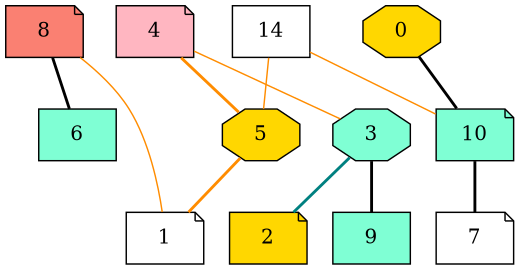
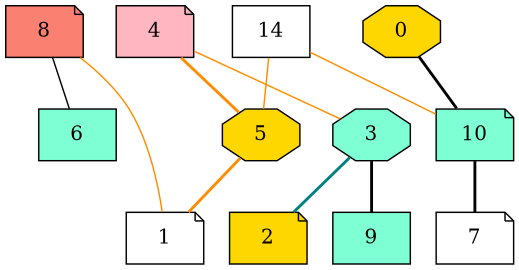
(61, 83) -> (61, 83)
